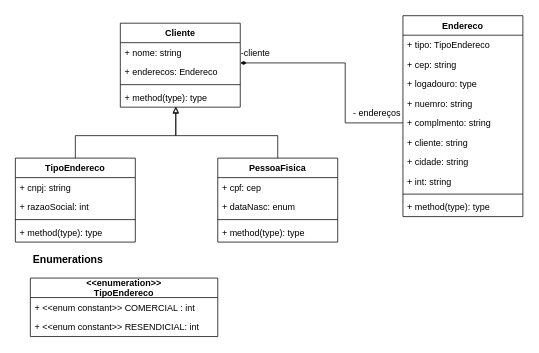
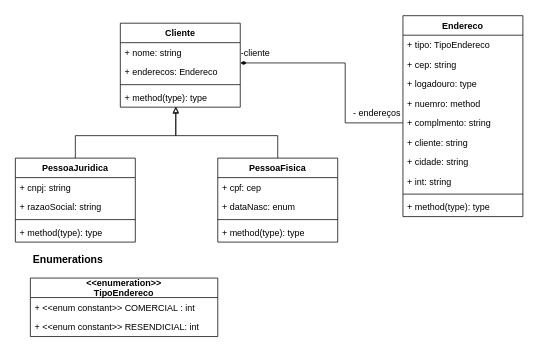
(443, 104) -> (444, 104)
(75, 168) -> (75, 168)
(58, 207) -> (65, 207)
